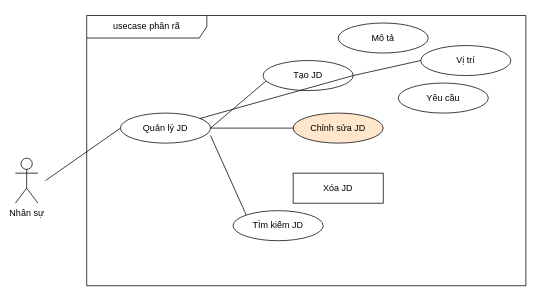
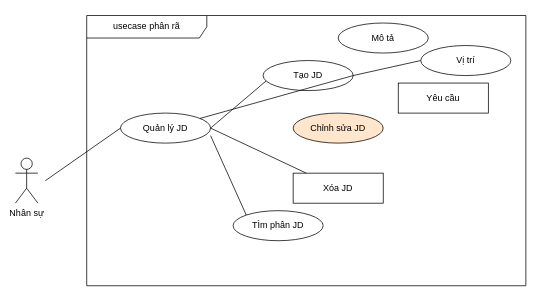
(443, 98) -> (443, 98)
(254, 128) -> none
none -> (259, 151)
(278, 225) -> (278, 225)
